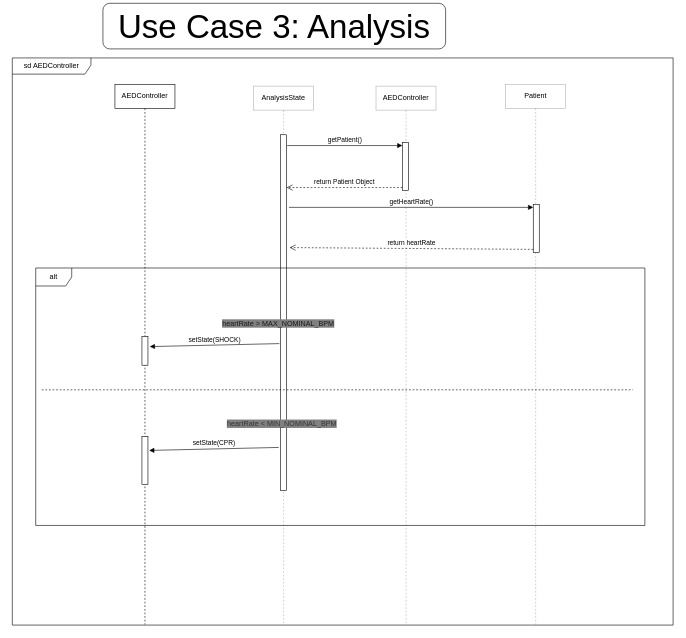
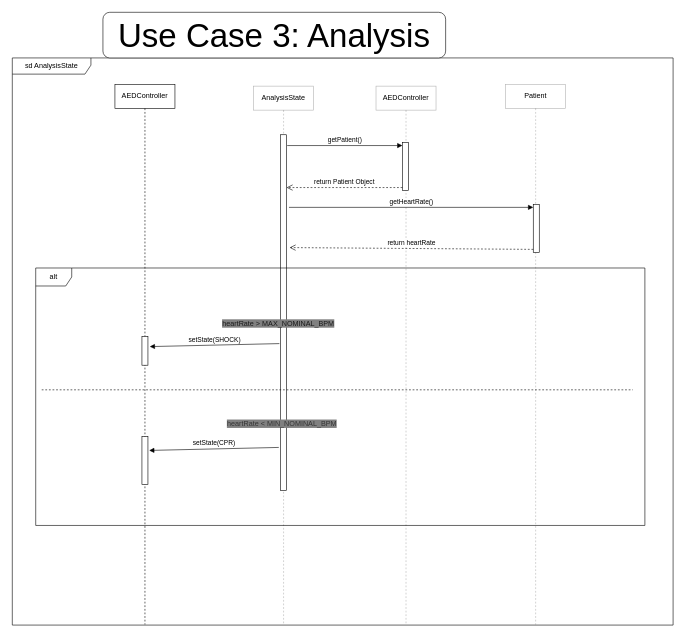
(274, 26) -> (274, 35)
(52, 66) -> (52, 66)
